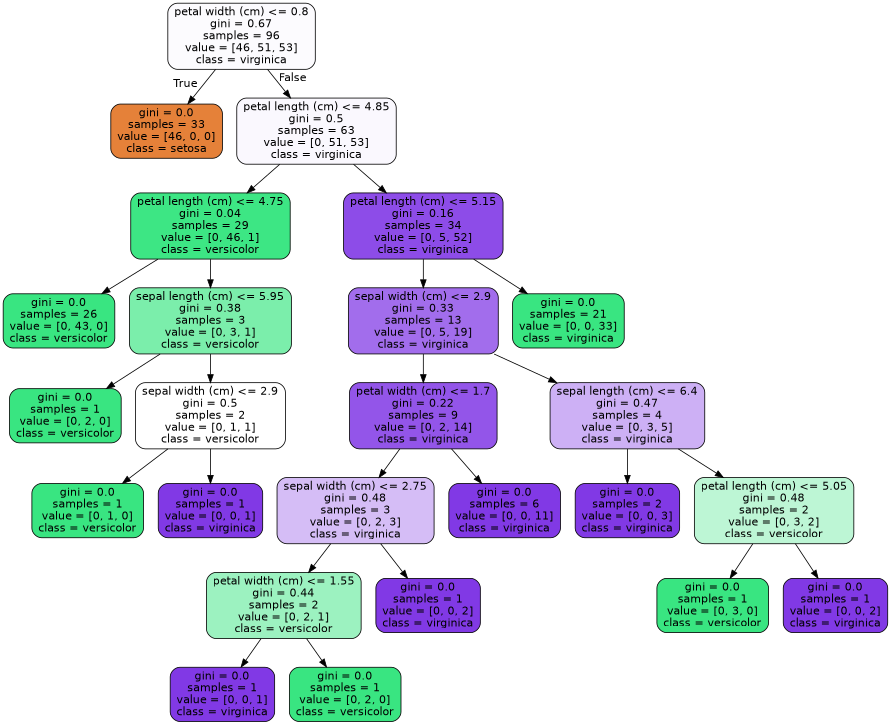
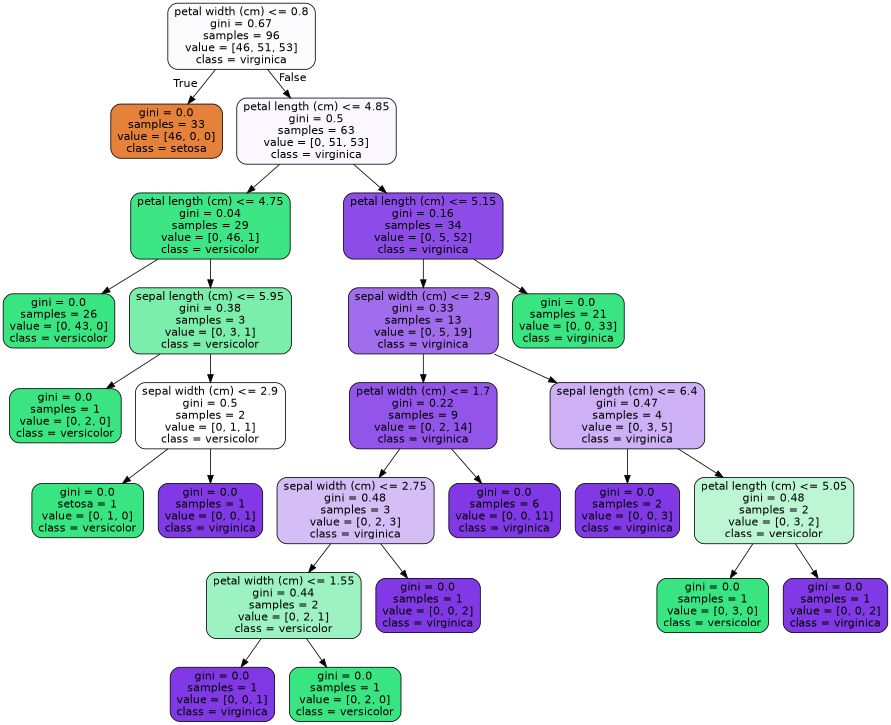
(88, 511) -> (88, 511)
